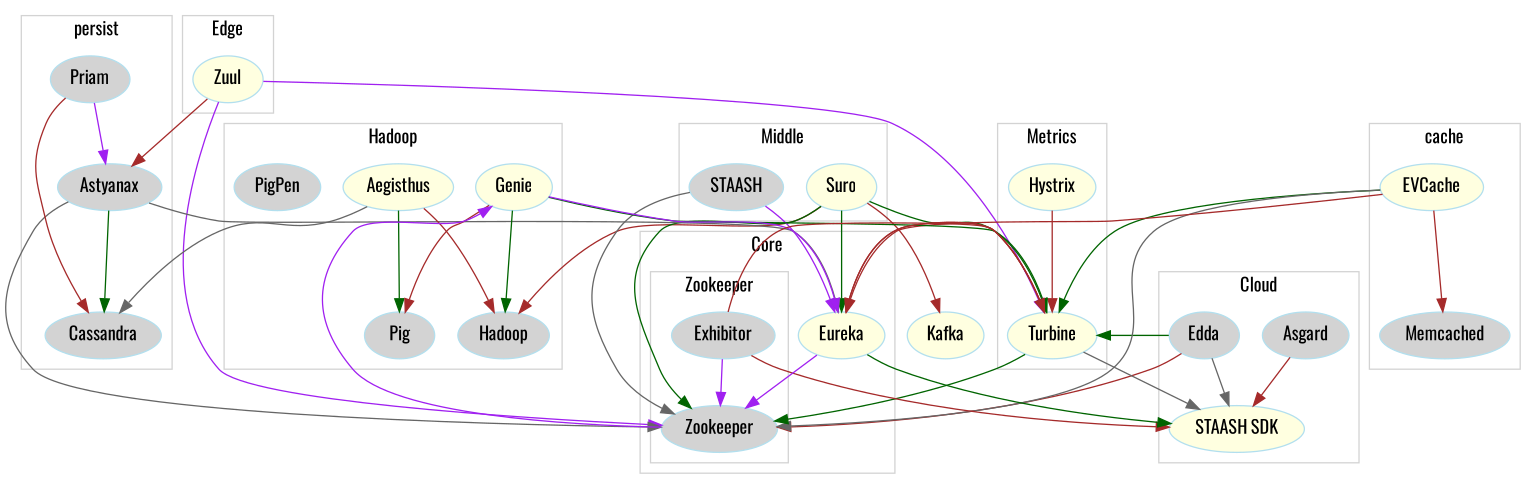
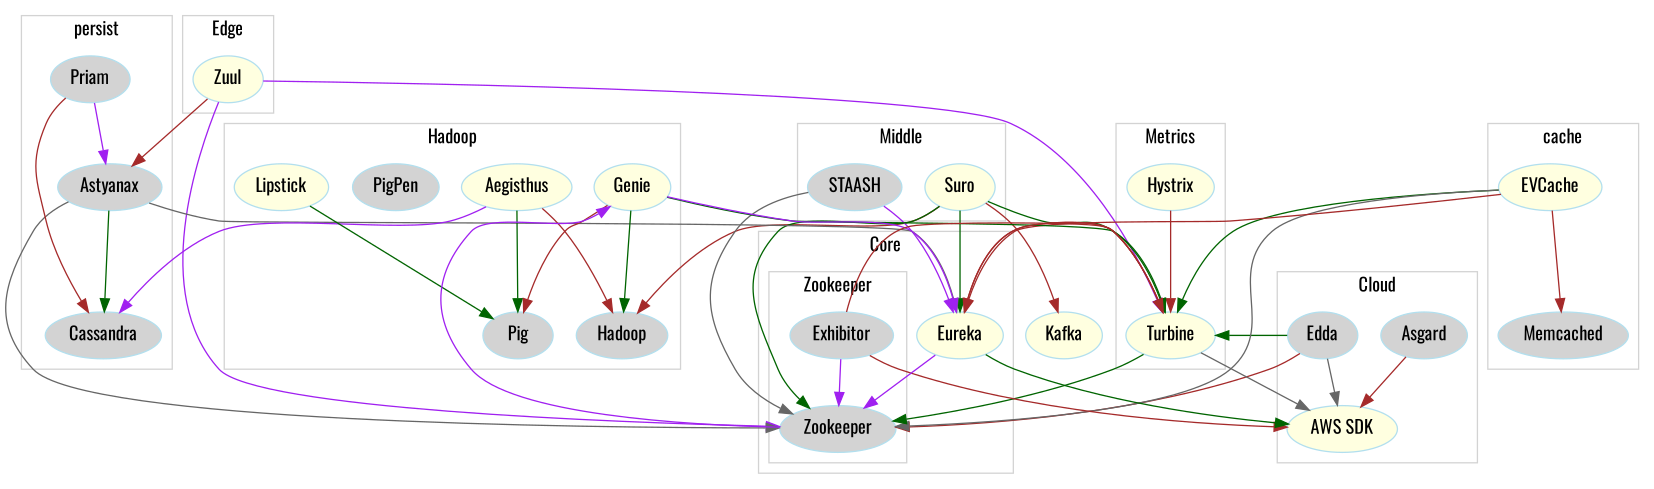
none -> (281, 187)
(212, 235) -> (210, 235)
(1237, 429) -> (1342, 429)
